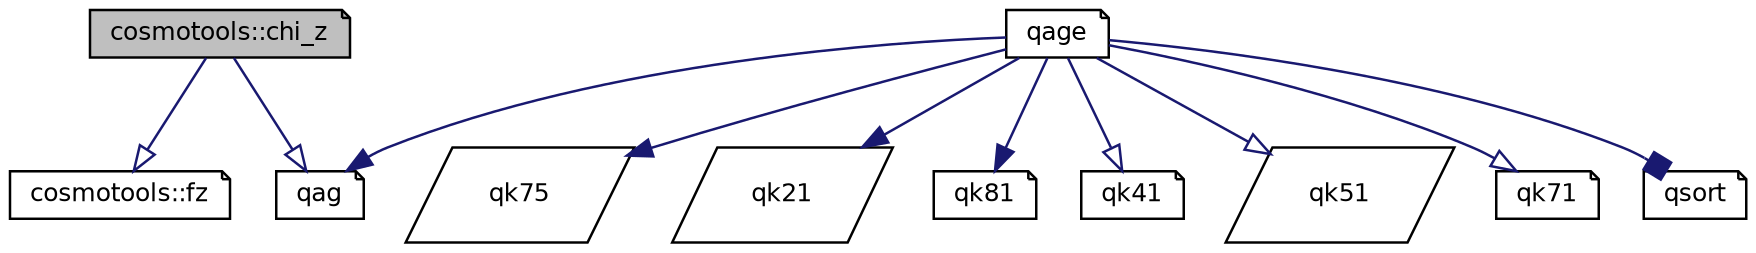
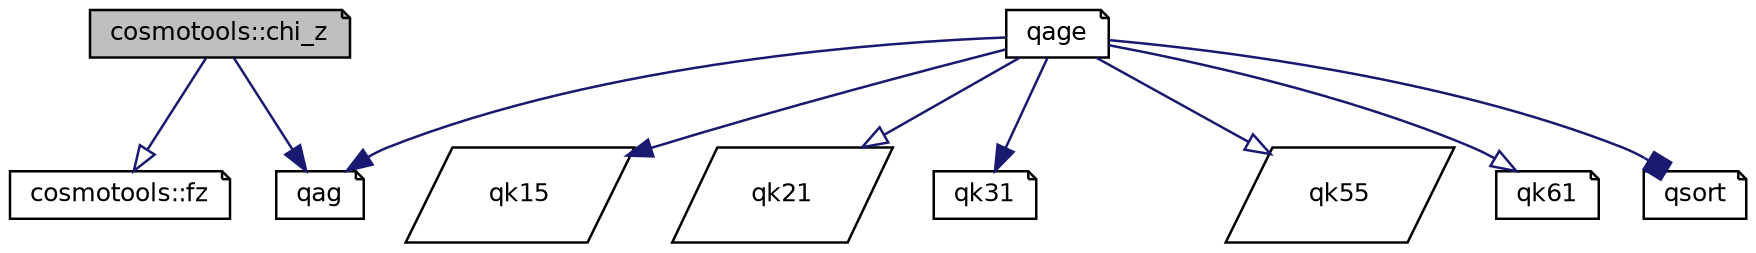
(952, 96) -> (952, 96)
(263, 104) -> (263, 104)
(520, 195) -> (520, 195)
(985, 195) -> (985, 195)
(1132, 195) -> none
(1340, 195) -> (1340, 195)
(1548, 195) -> (1548, 195)
